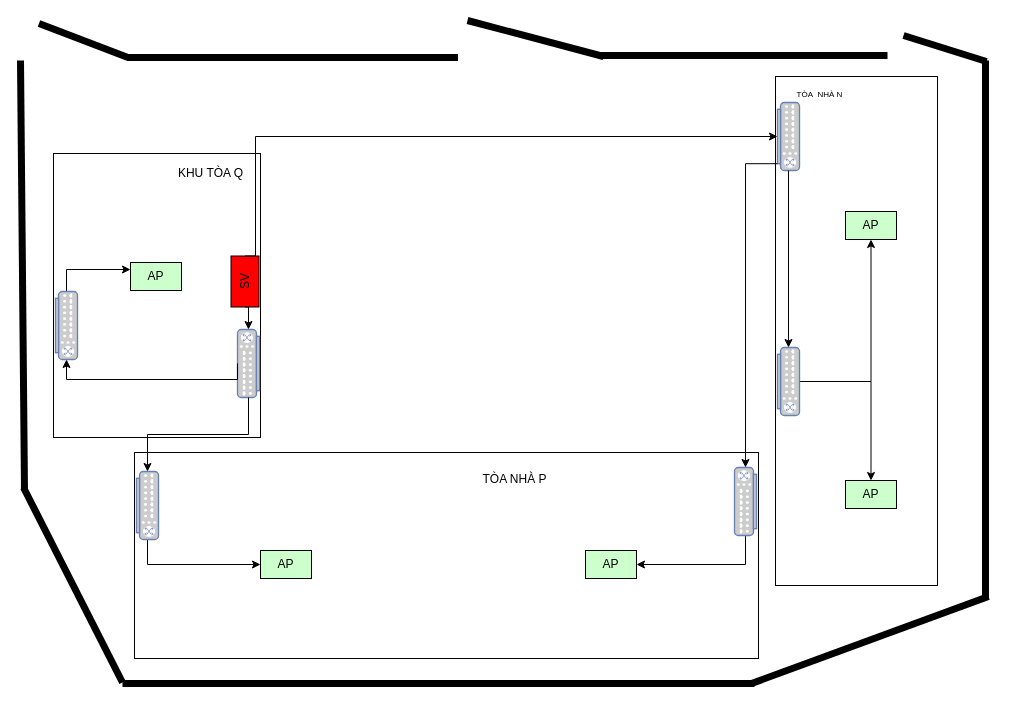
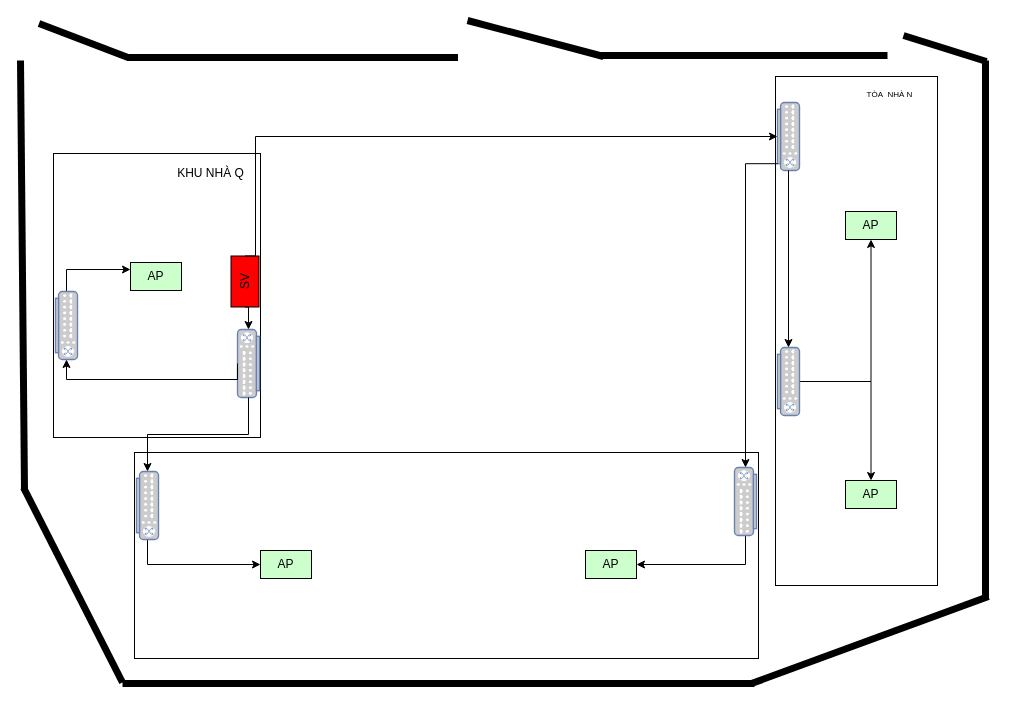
(820, 95) -> (890, 95)
(211, 174) -> (211, 174)
(515, 480) -> none
